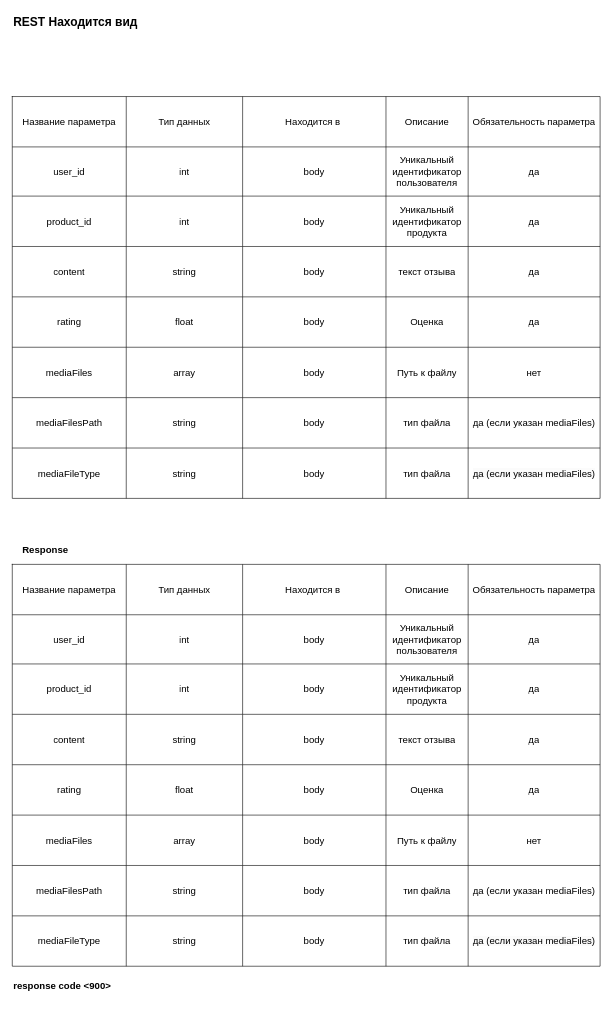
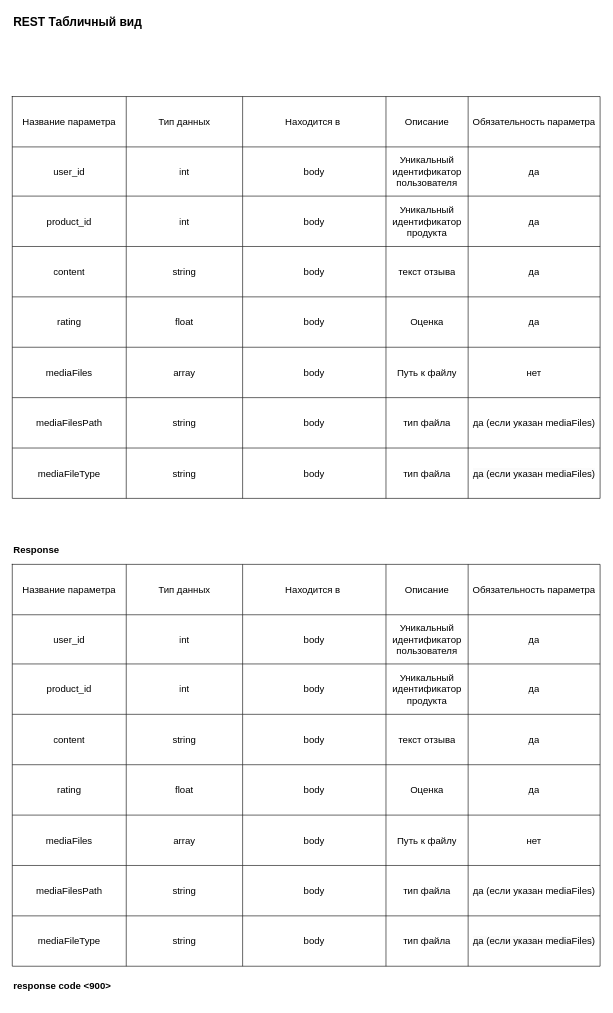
(48, 21) -> (48, 21)
(51, 549) -> (42, 549)
